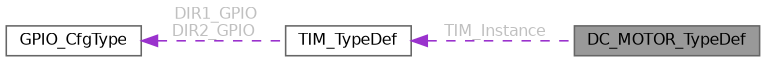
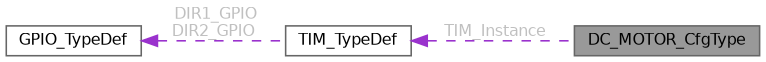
(74, 41) -> (74, 41)
(667, 41) -> (667, 41)
